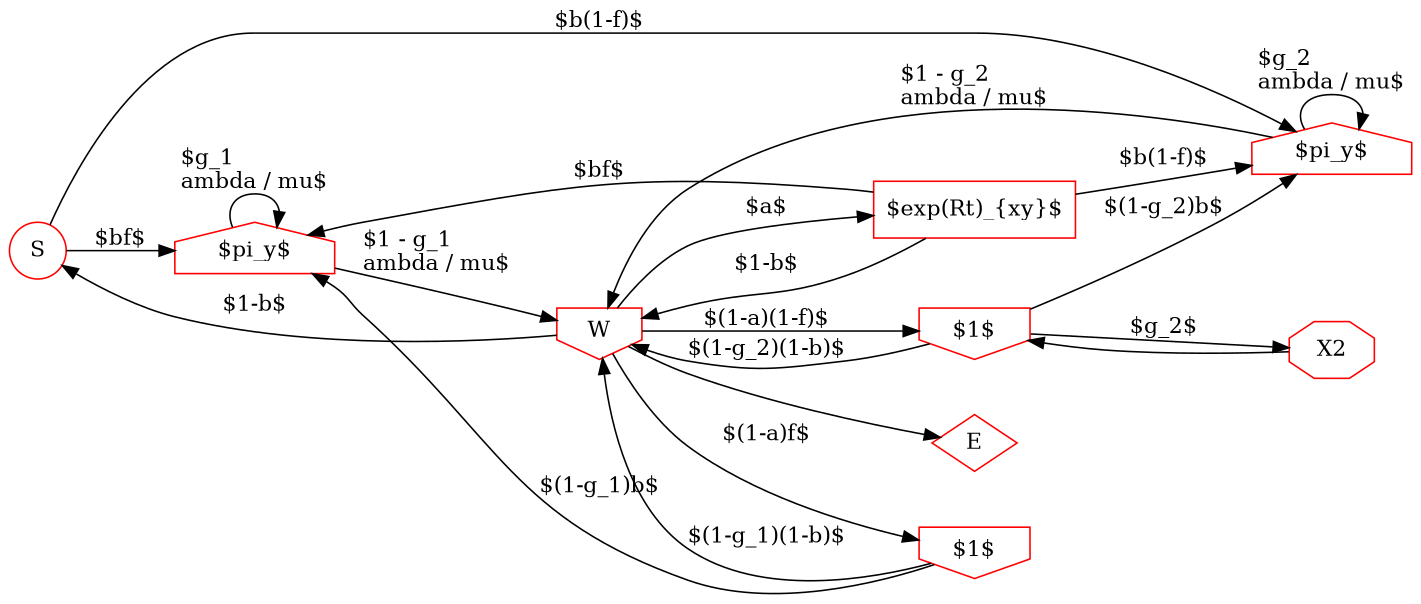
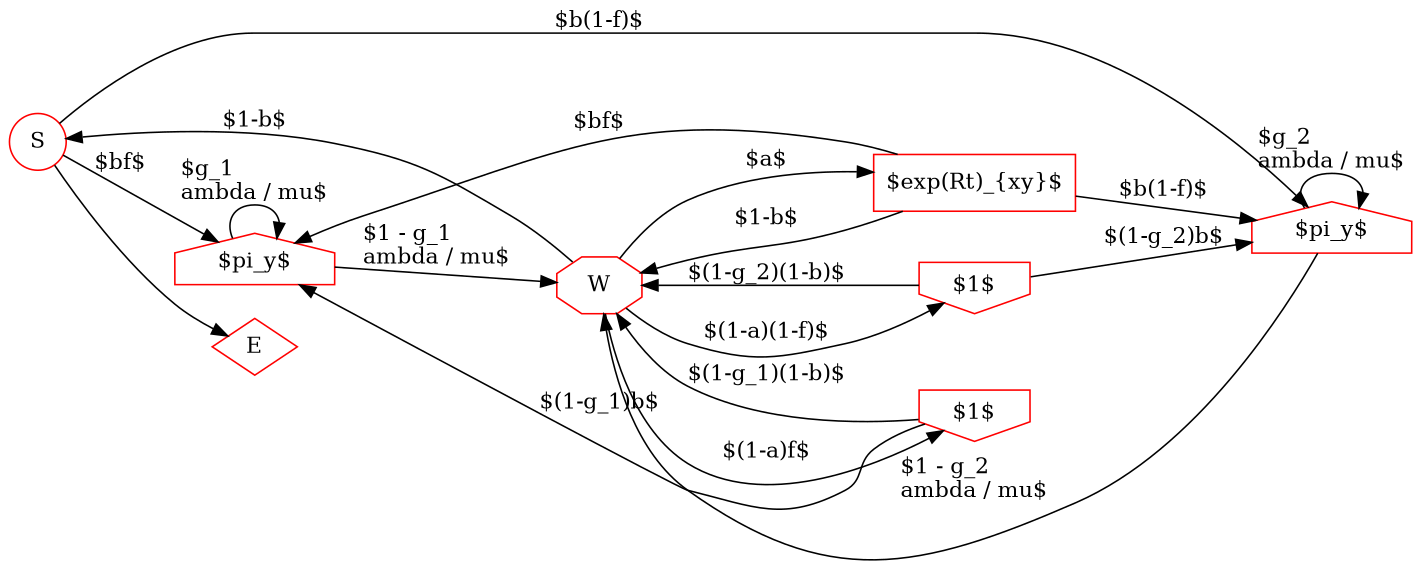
(599, 331) -> (599, 285)
(1332, 350) -> none
(773, 400) -> (125, 256)
